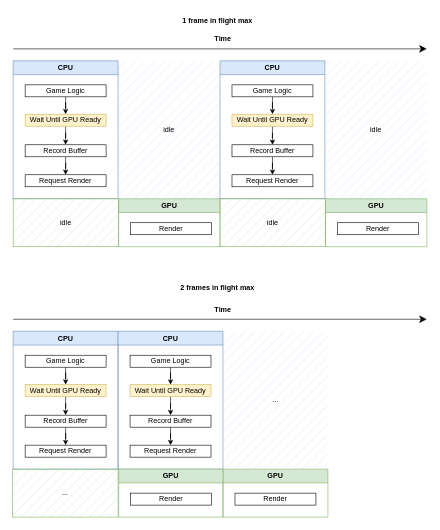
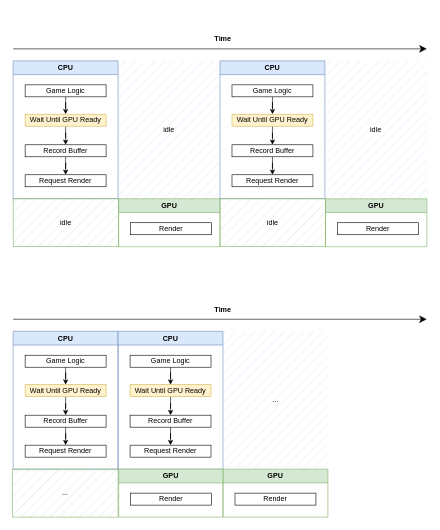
(218, 21) -> none
(218, 288) -> none
